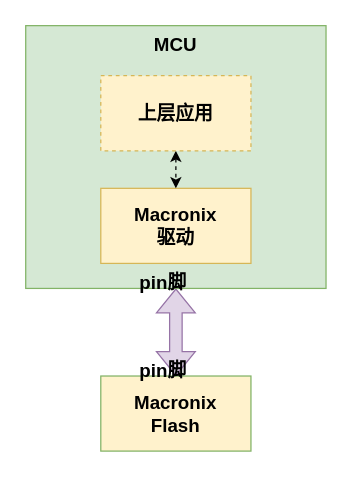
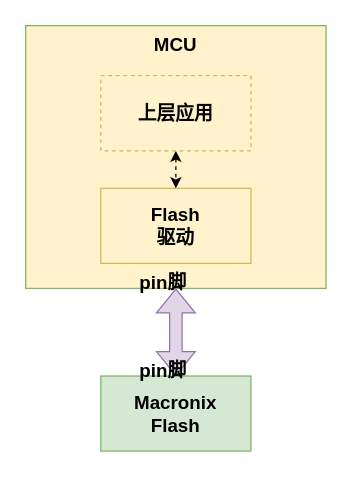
(176, 157) -> (176, 157)
(176, 226) -> (176, 226)
(176, 413) -> (176, 413)
